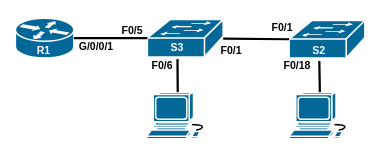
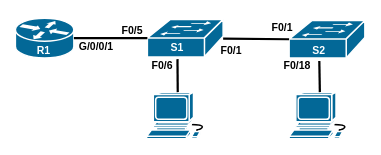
(177, 48) -> (177, 48)
